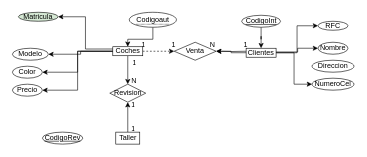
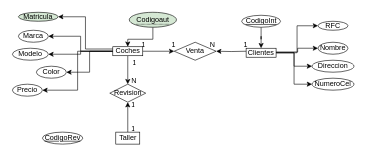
(153, 20) -> (153, 20)
none -> (33, 36)
none -> (81, 41)
(156, 51) -> (156, 51)
(239, 53) -> (306, 66)
(27, 72) -> (51, 72)
